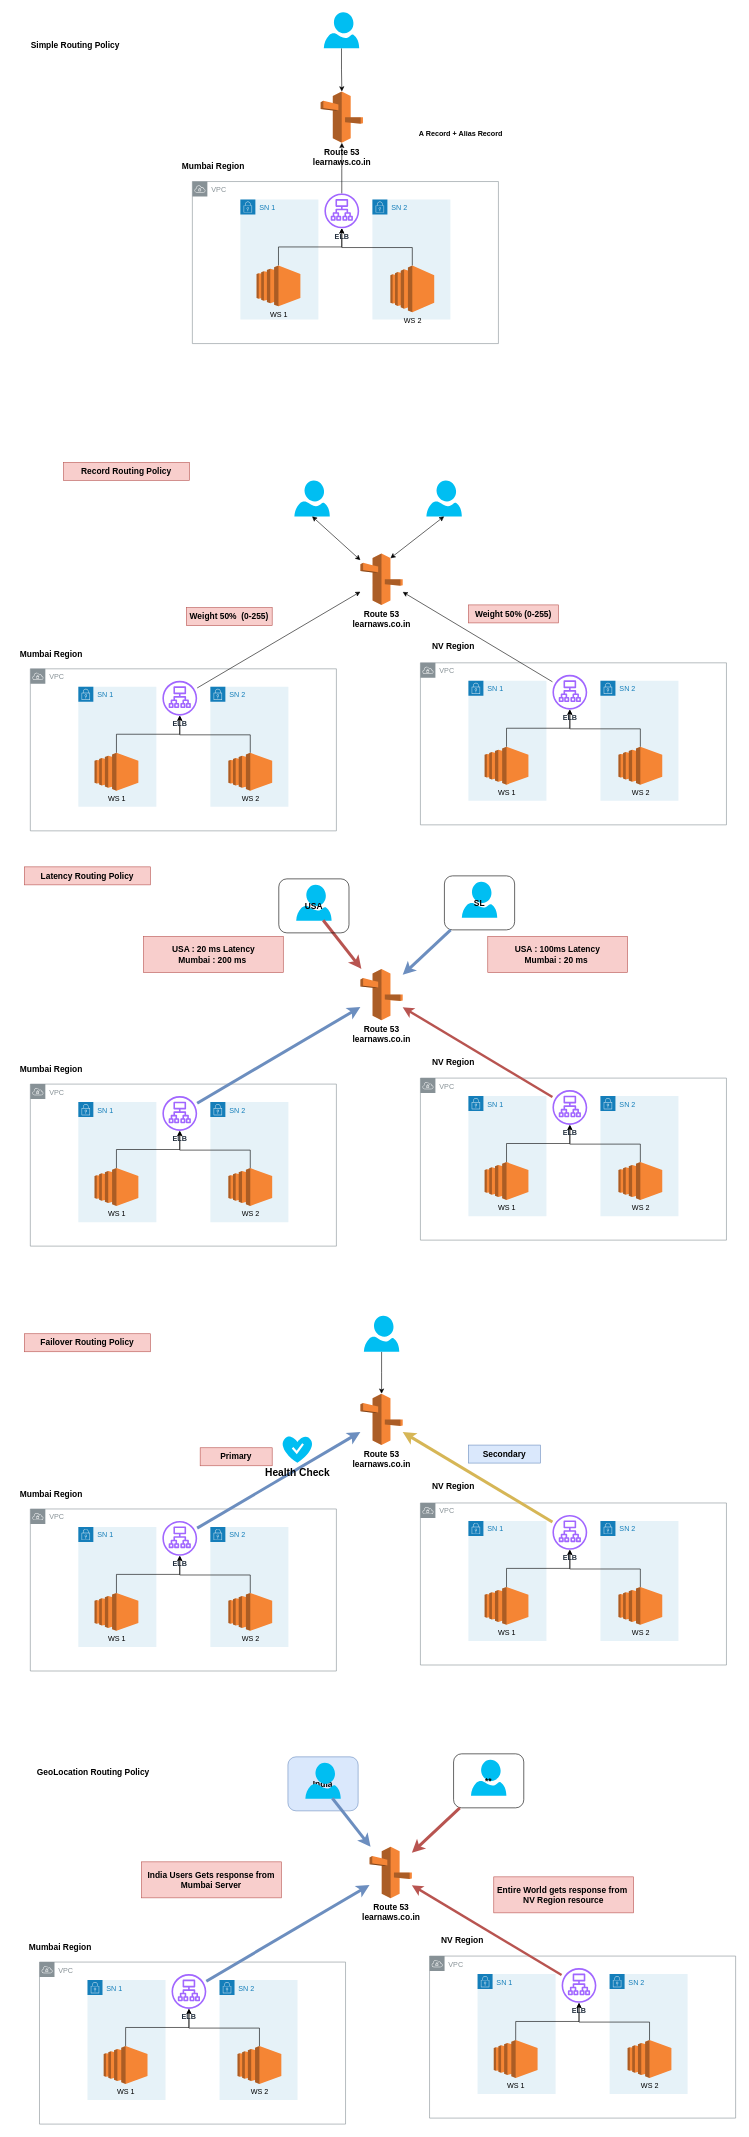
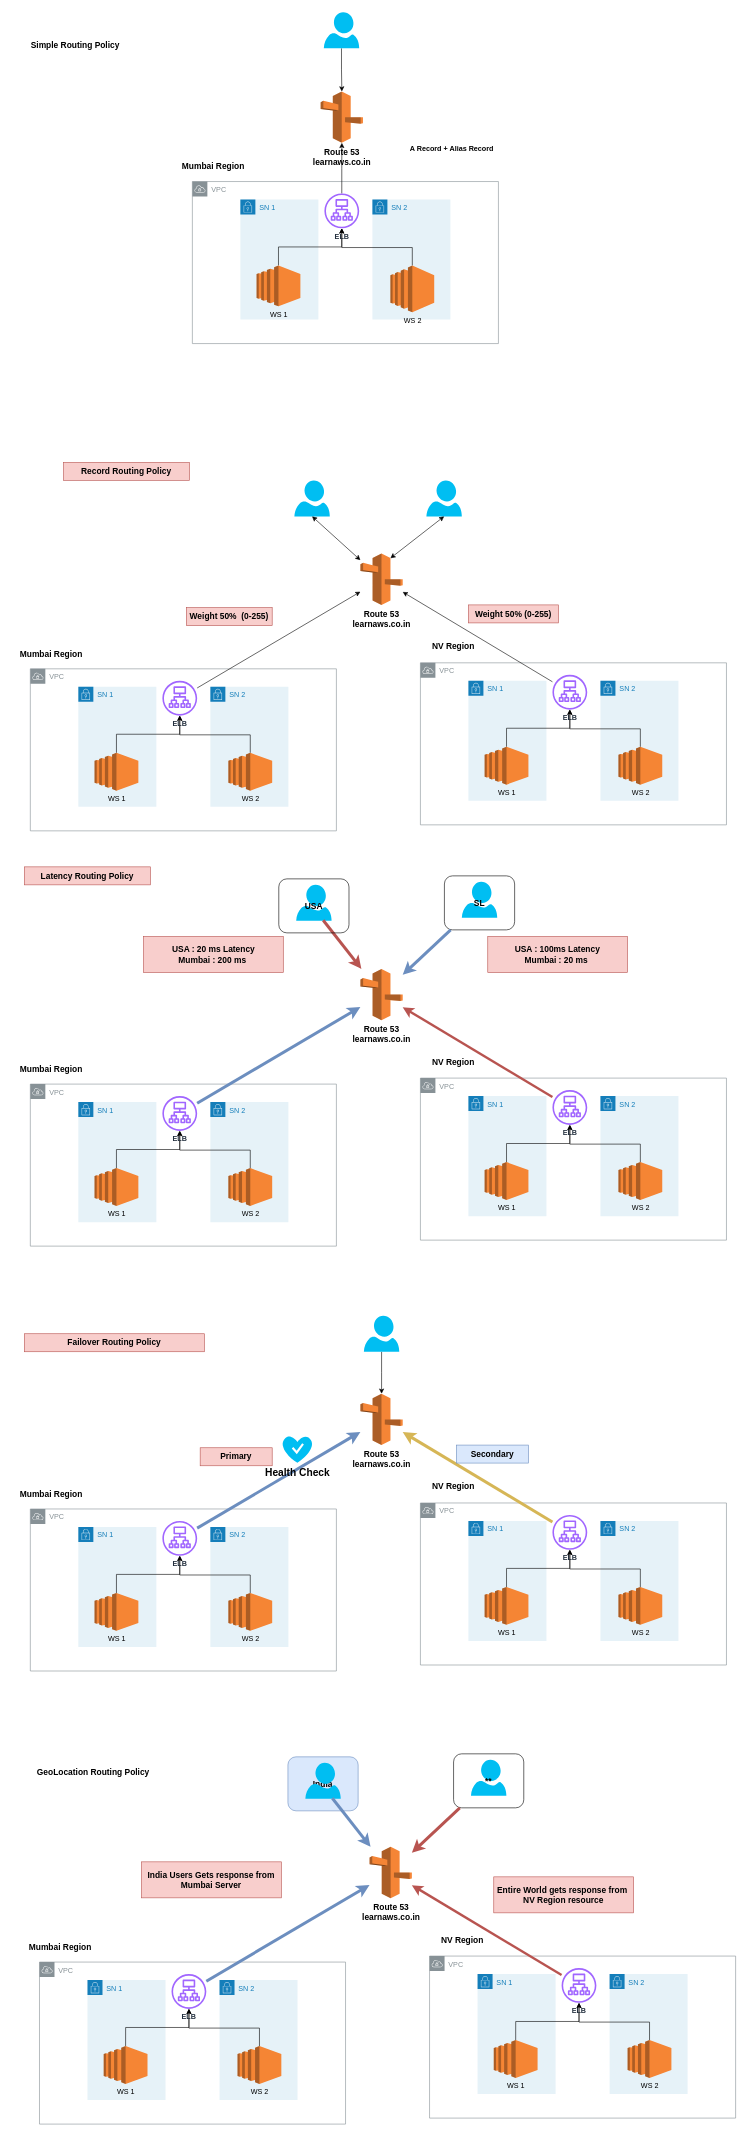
(461, 134) -> (452, 149)
(87, 1343) -> (114, 1343)
(504, 1454) -> (492, 1454)
